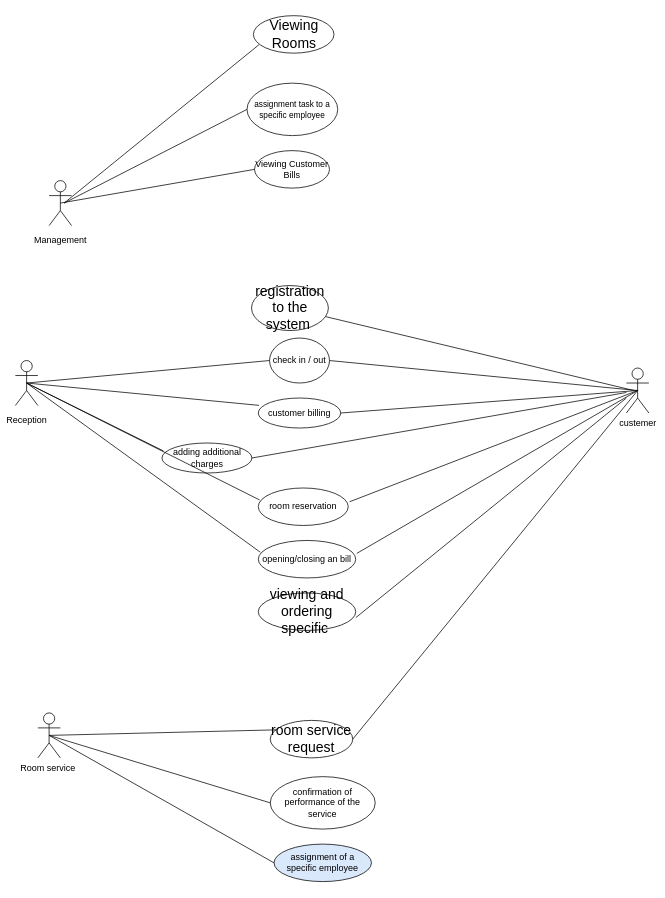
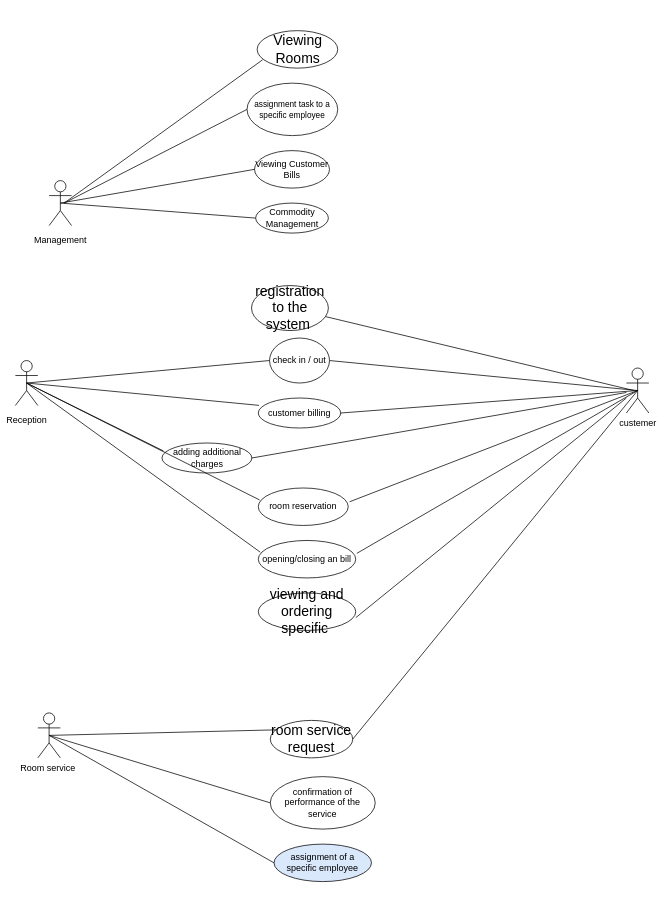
(294, 34) -> (298, 49)
none -> (160, 210)
none -> (292, 218)
